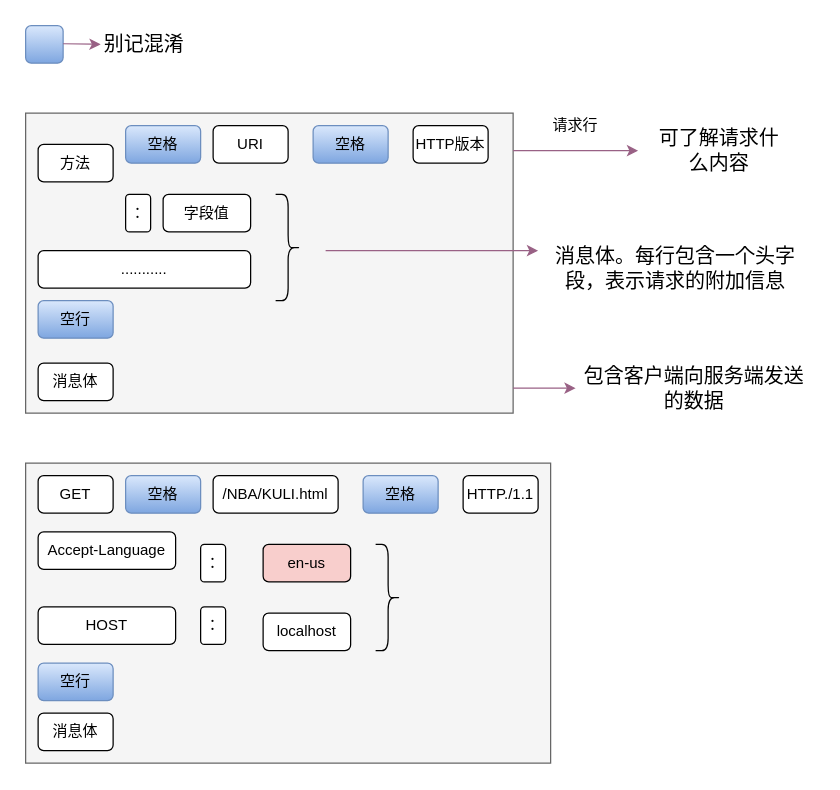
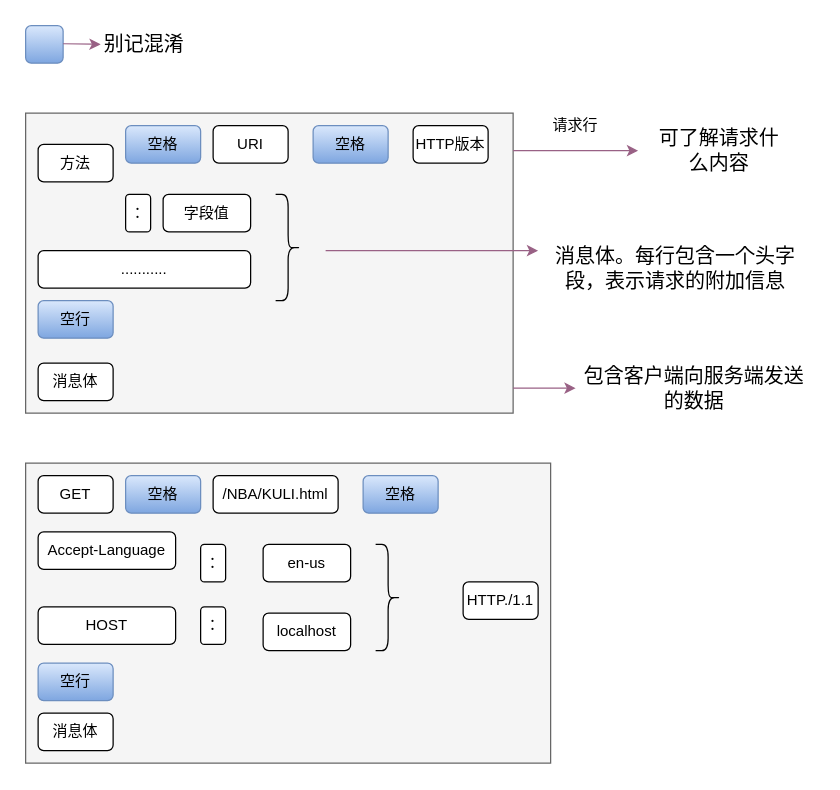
(501, 494) -> (501, 601)
(307, 563) -> (307, 563)
